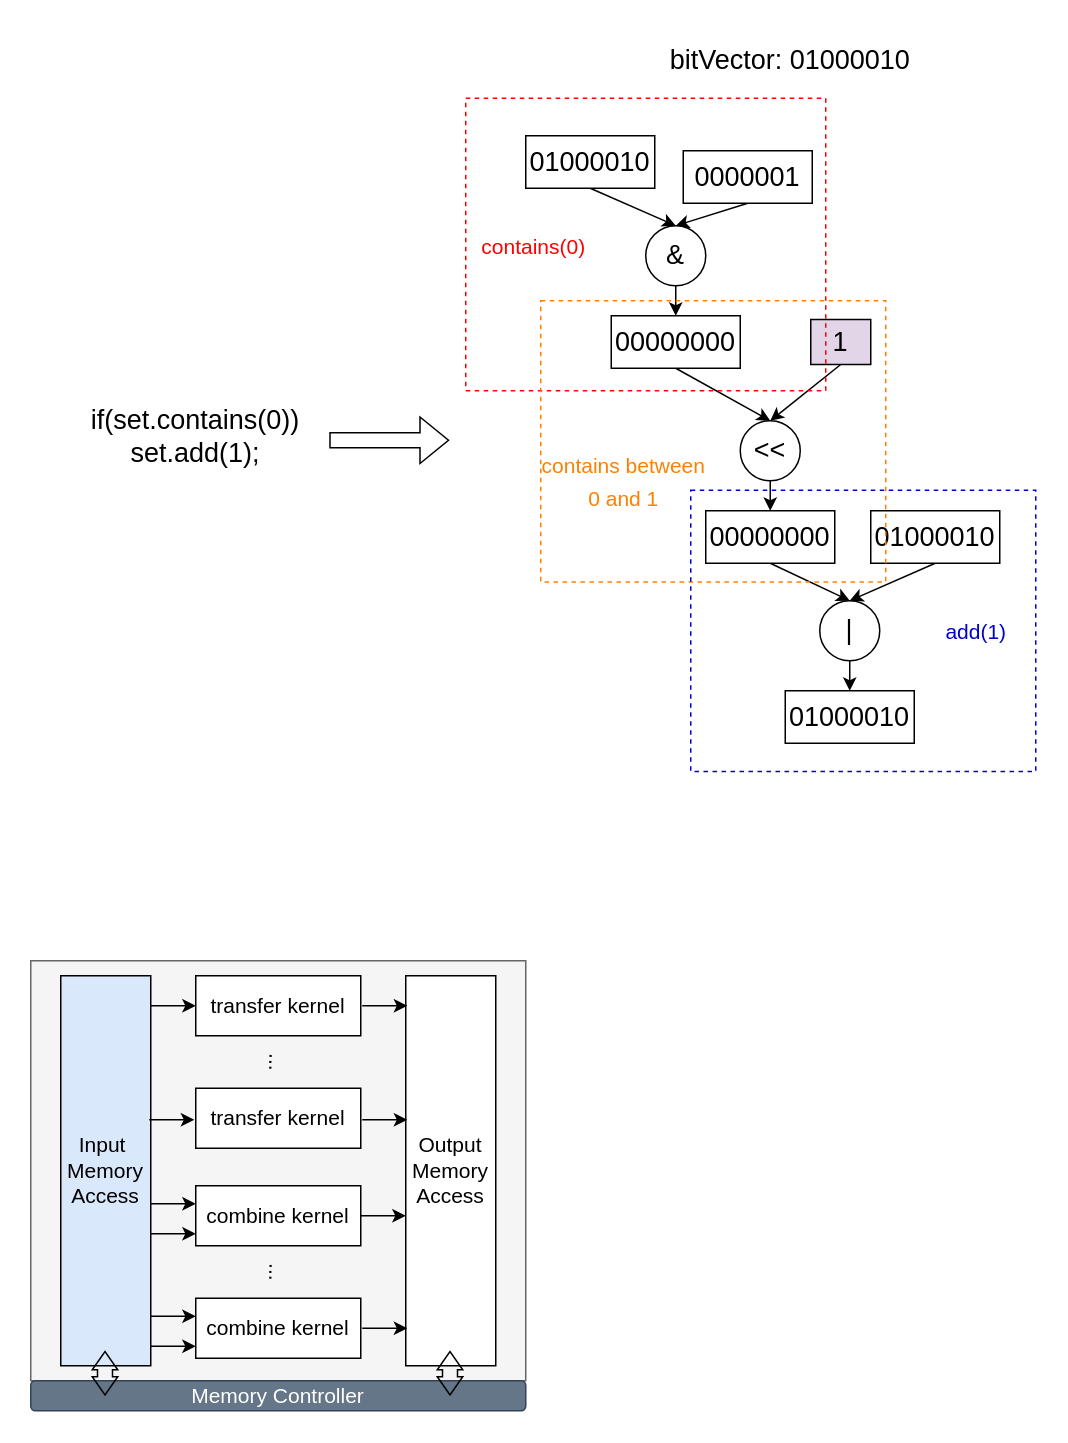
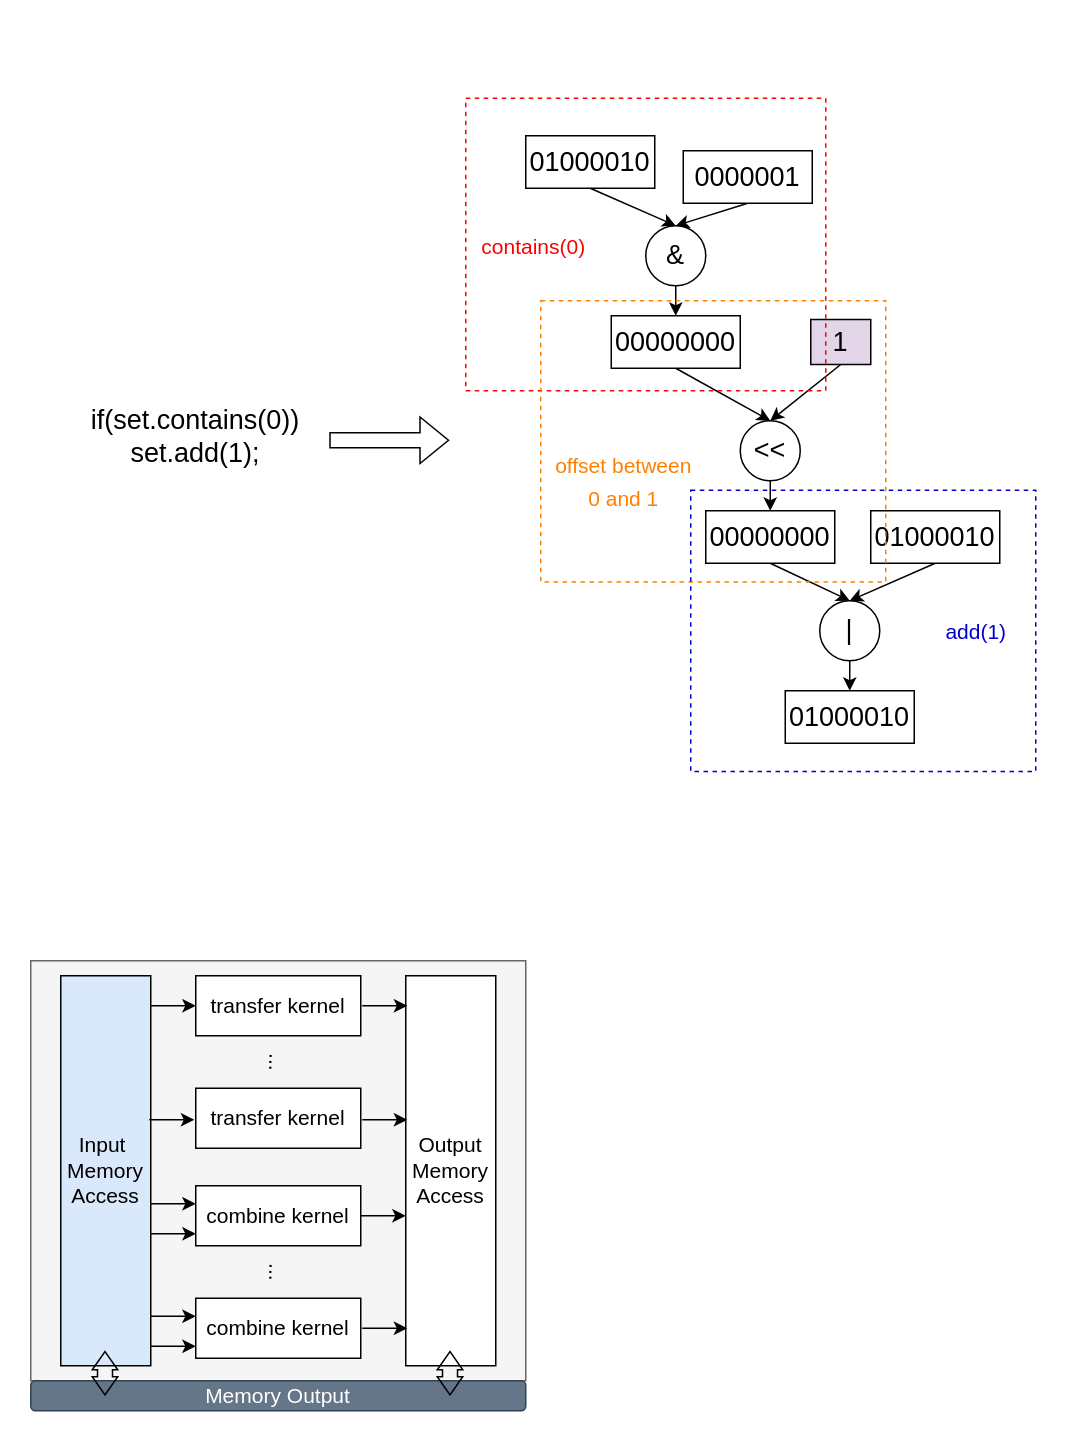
(790, 61) -> none
(624, 481) -> (624, 481)
(278, 1396) -> (278, 1396)
